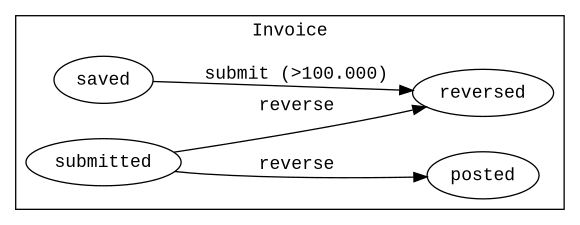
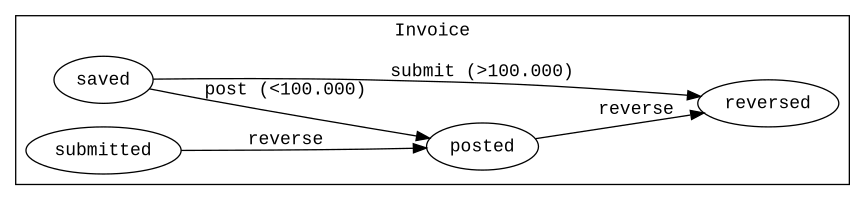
none -> (283, 113)
(294, 133) -> (613, 127)
